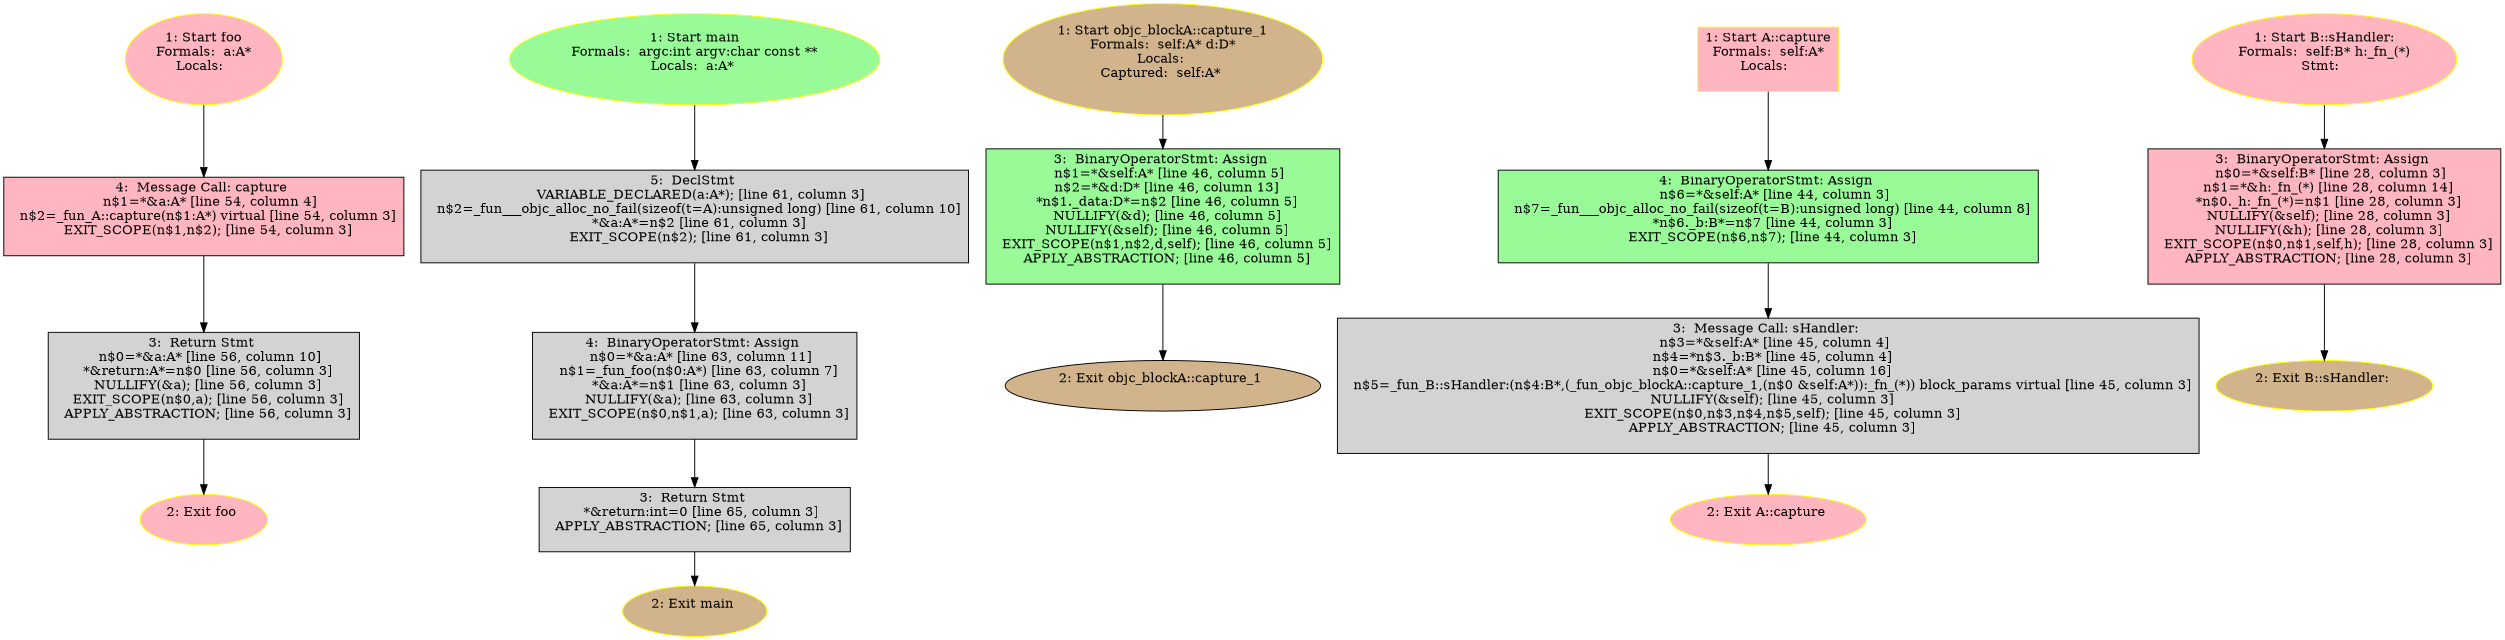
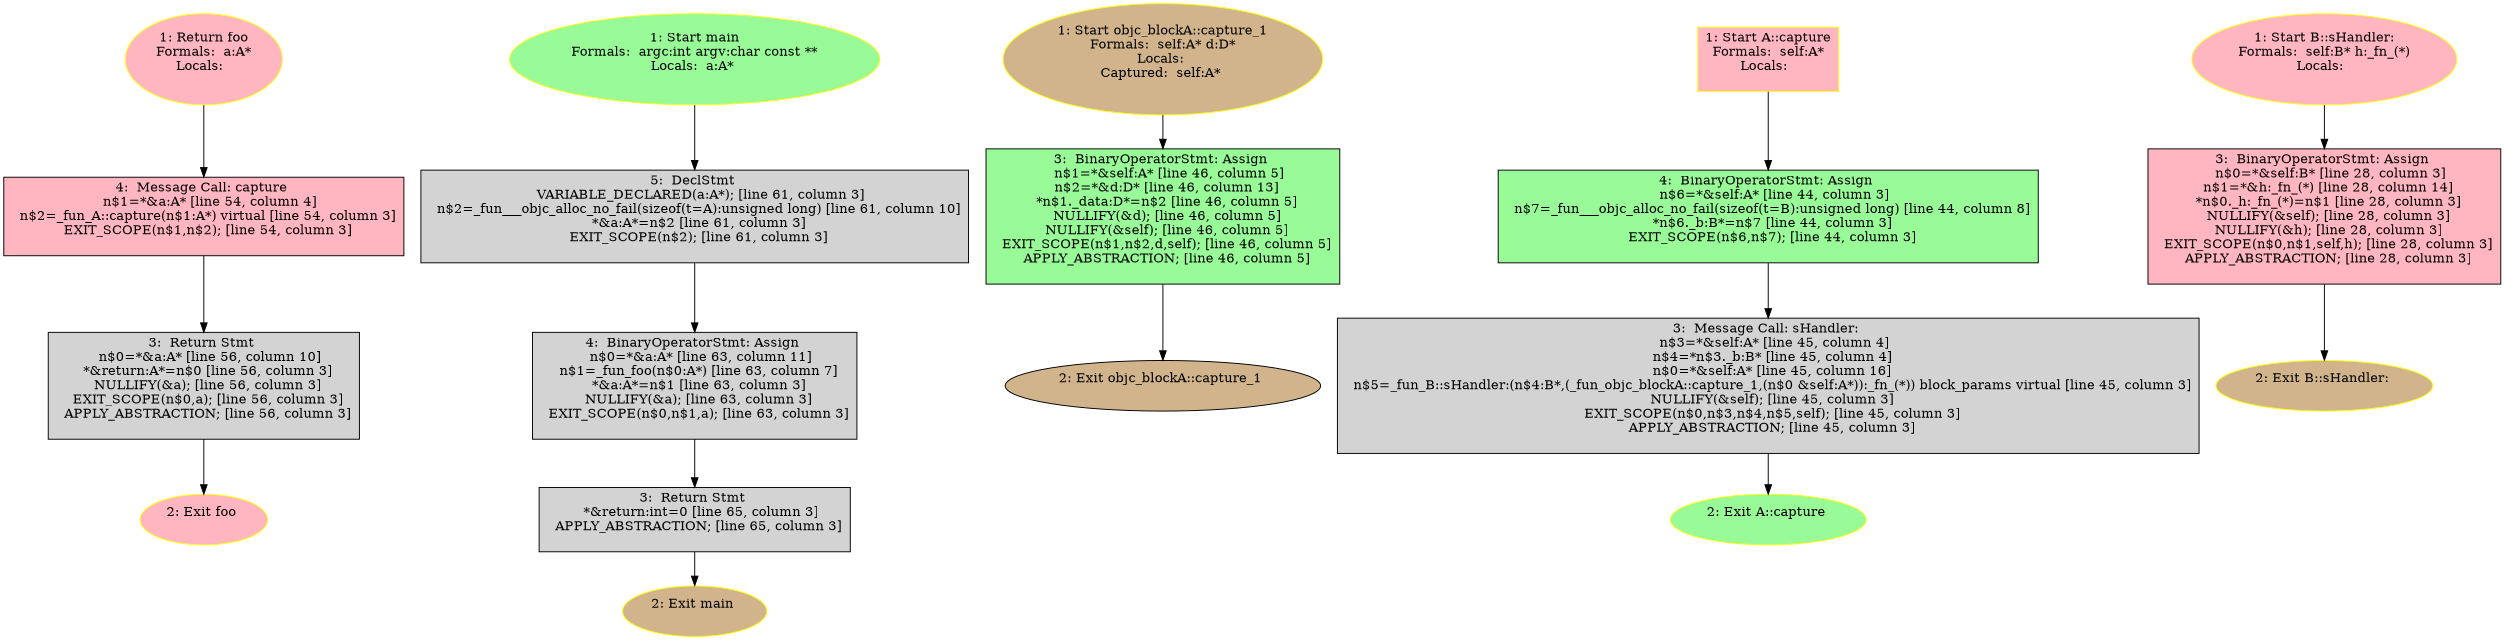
(204, 59) -> (204, 59)
(2324, 59) -> (2324, 59)
(1768, 520) -> (1768, 520)
